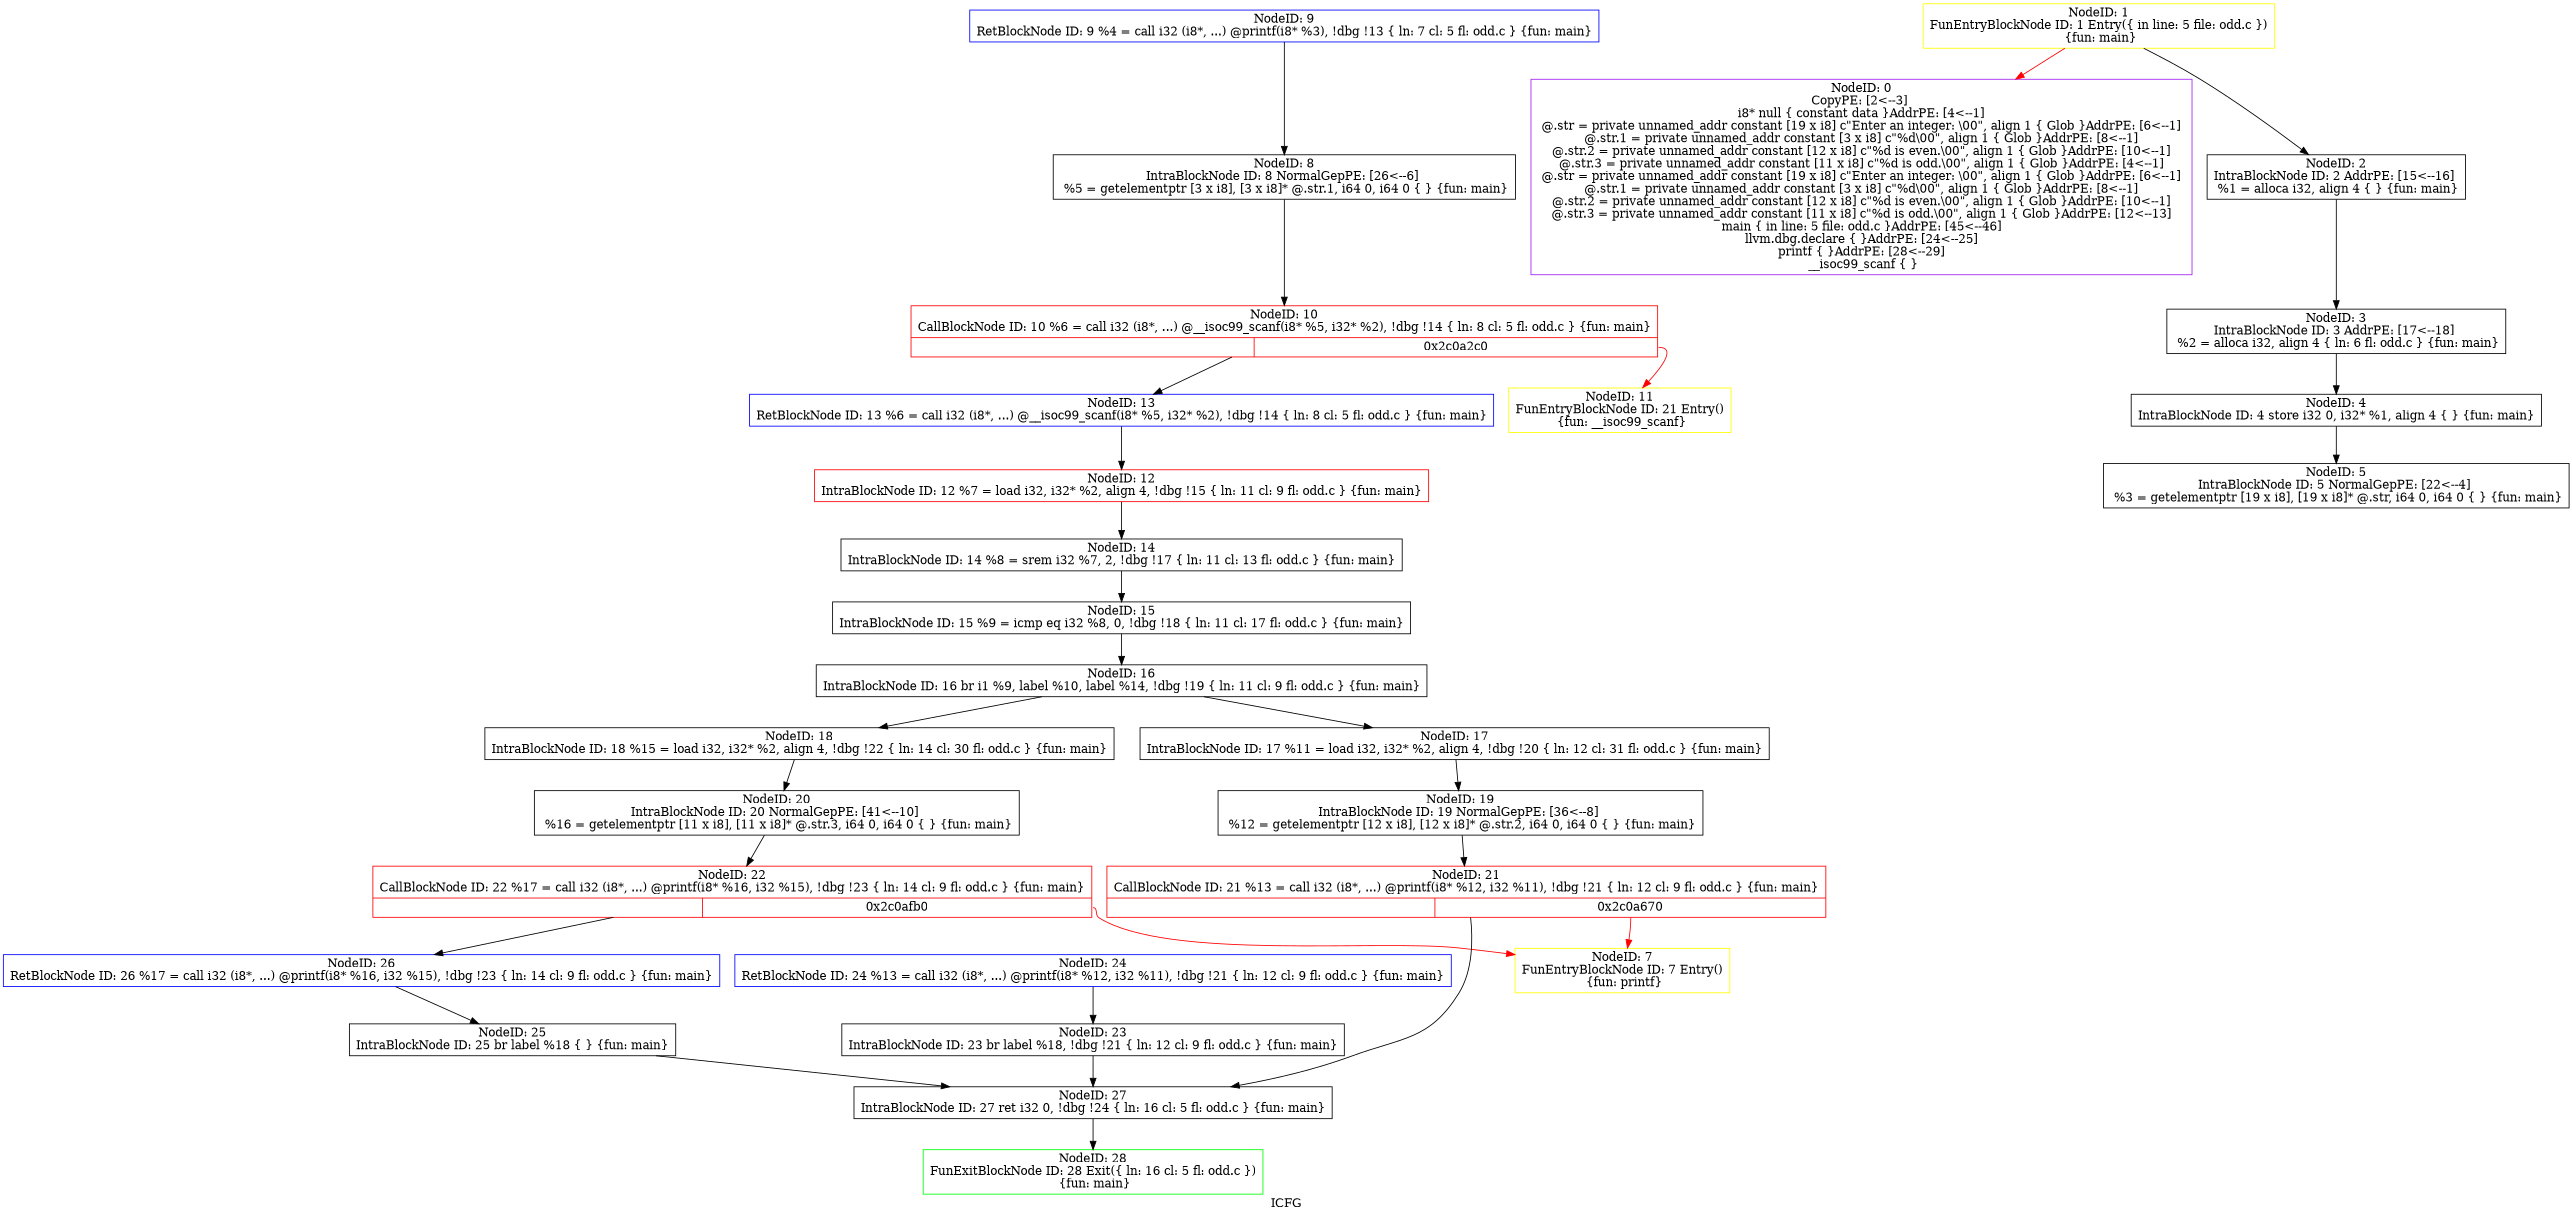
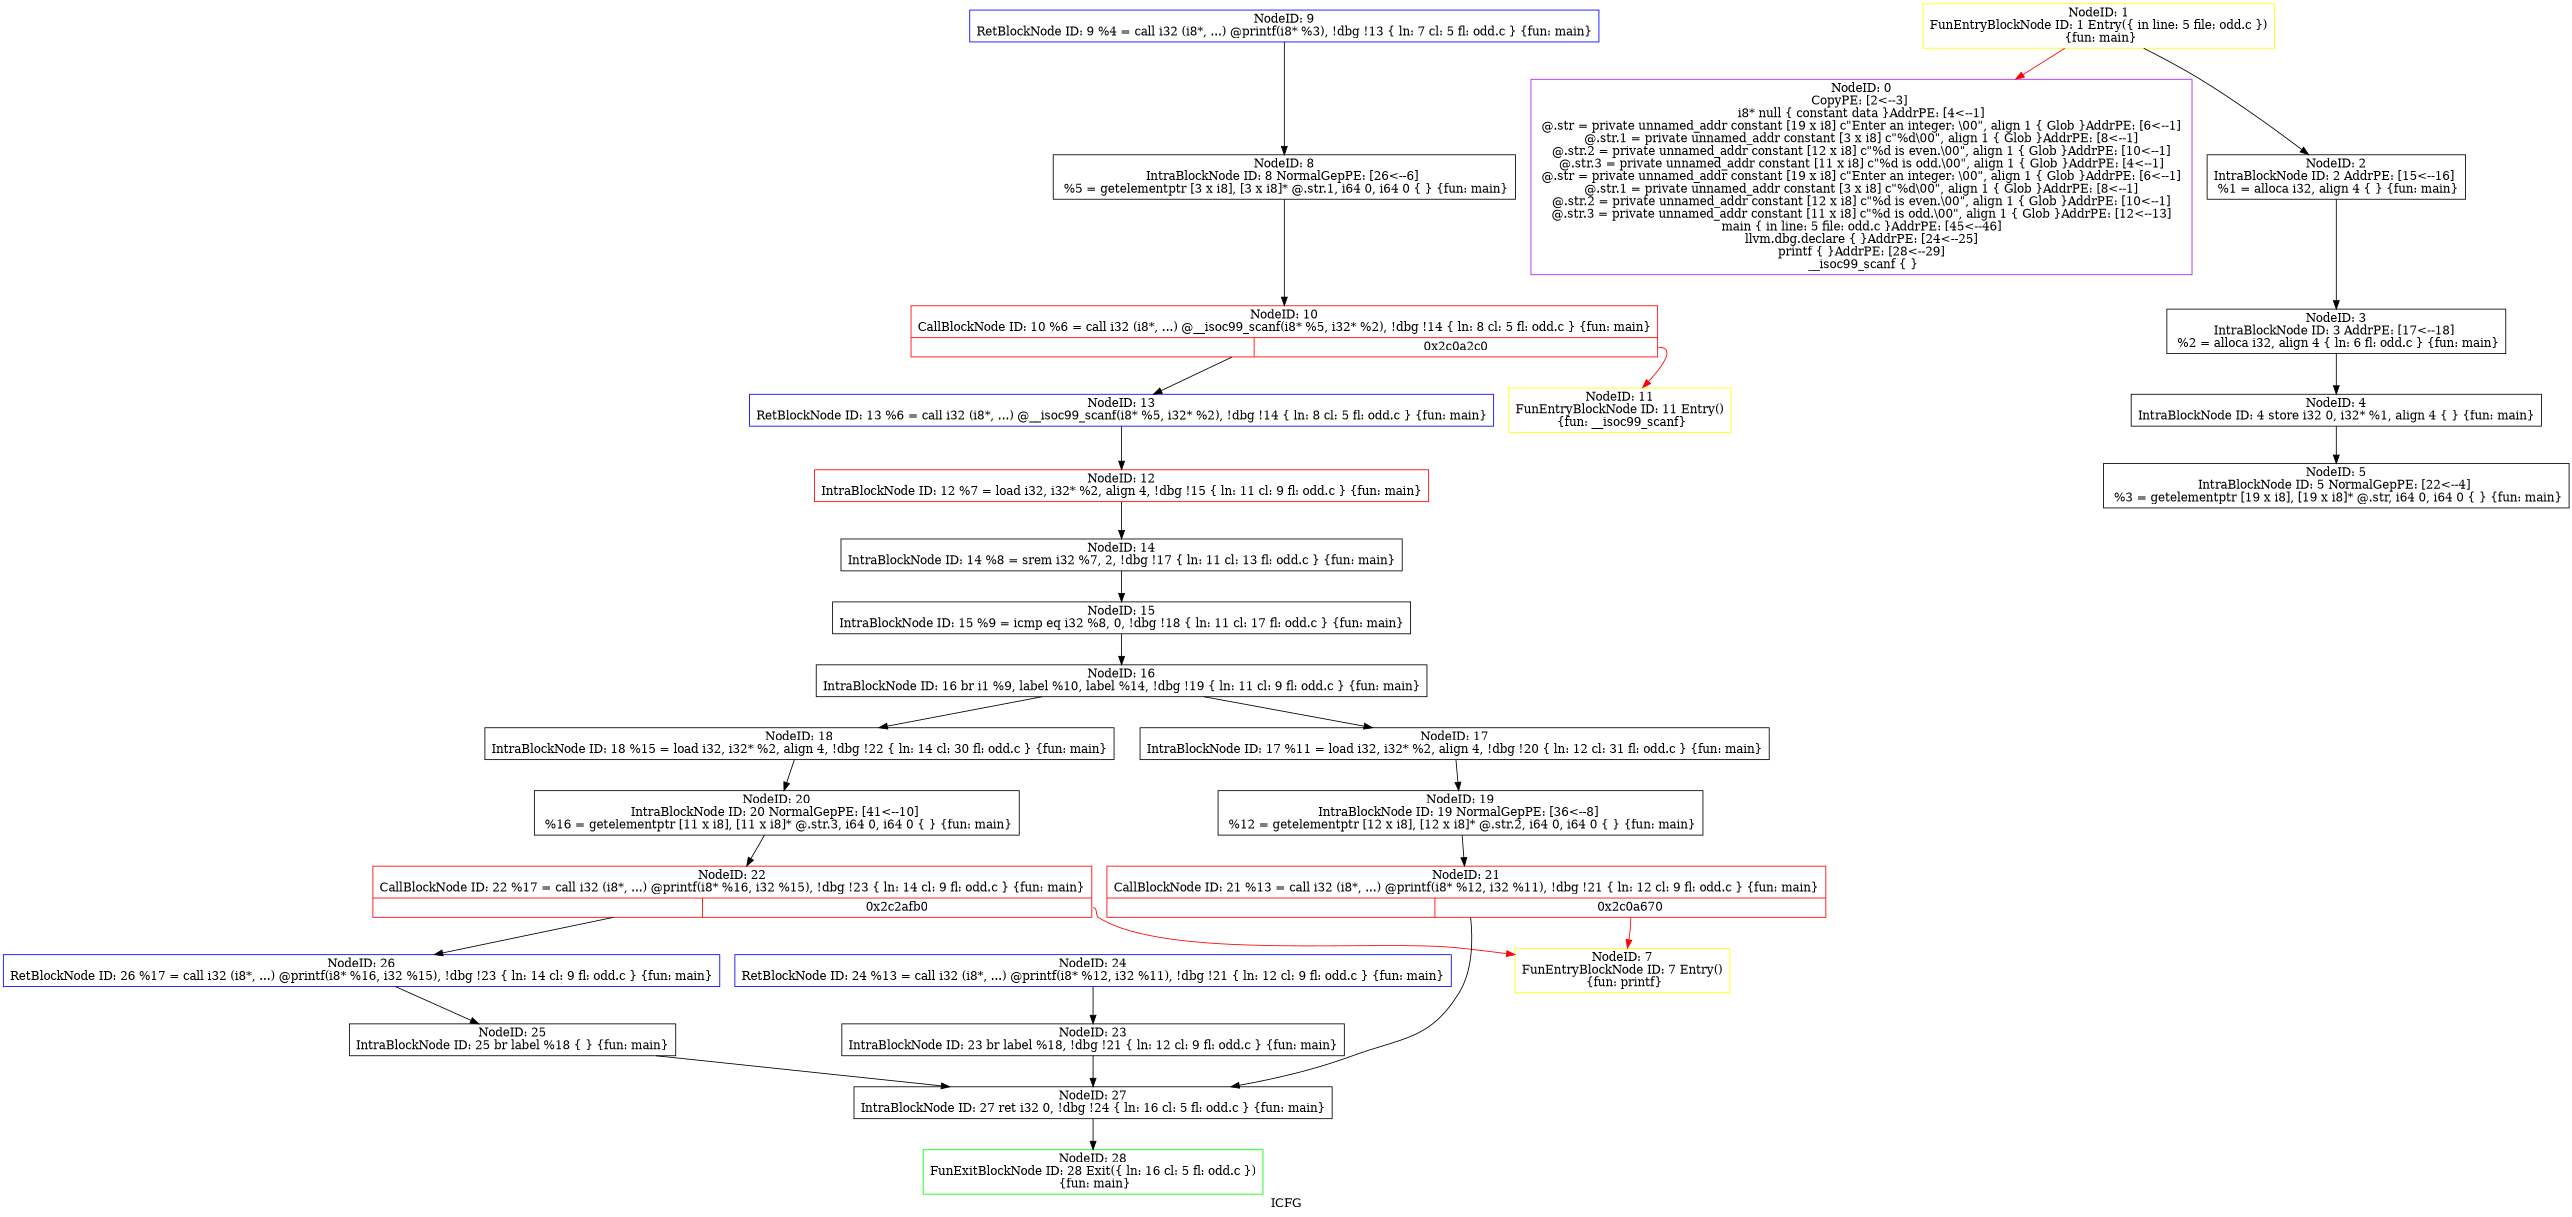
(1620, 410) -> (1620, 410)
(897, 907) -> (897, 907)
